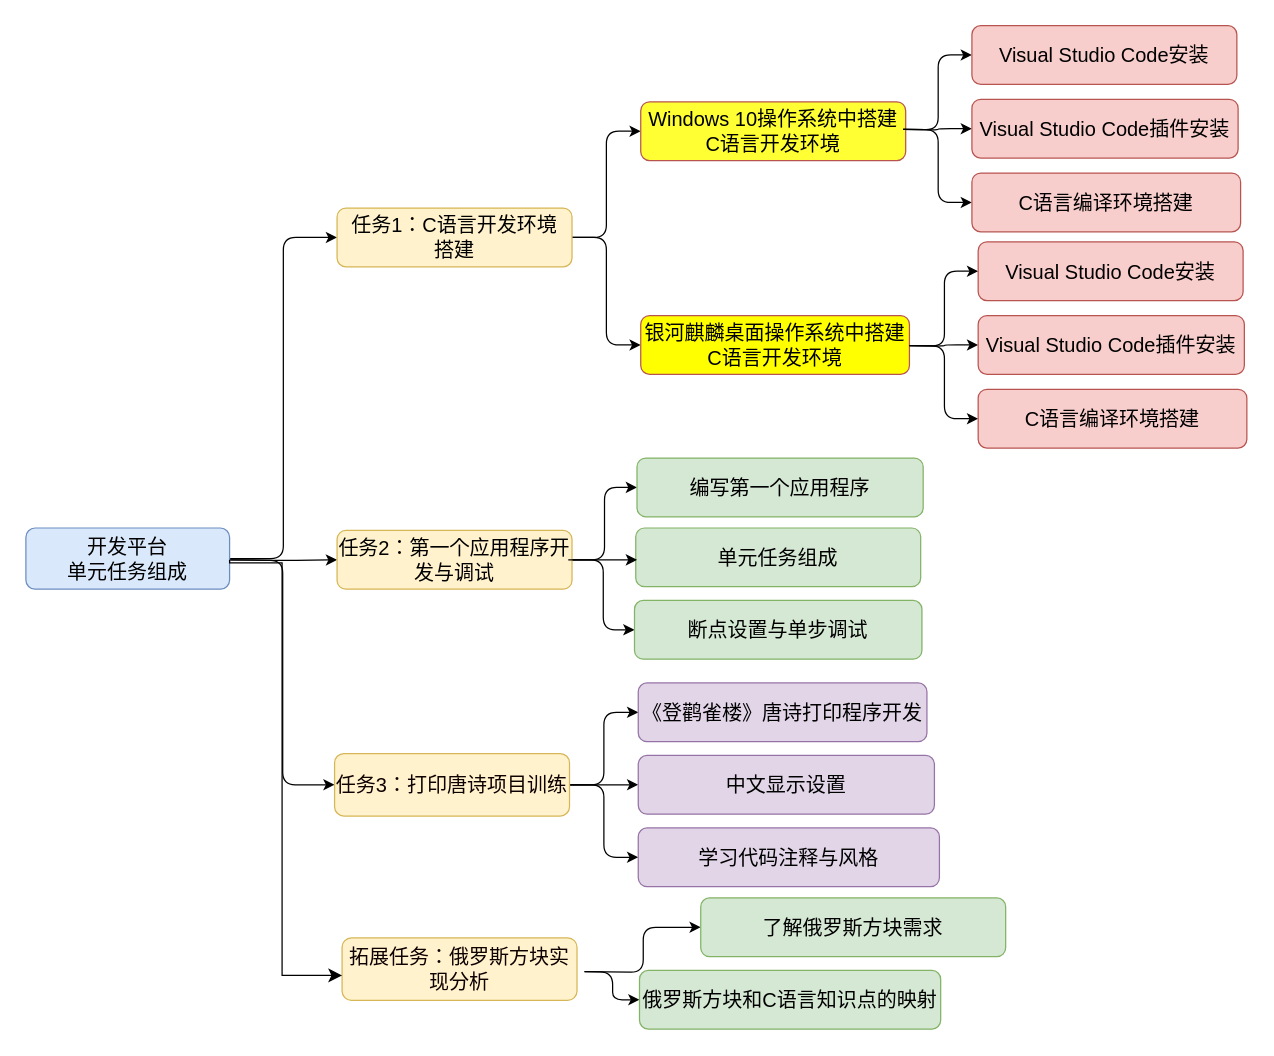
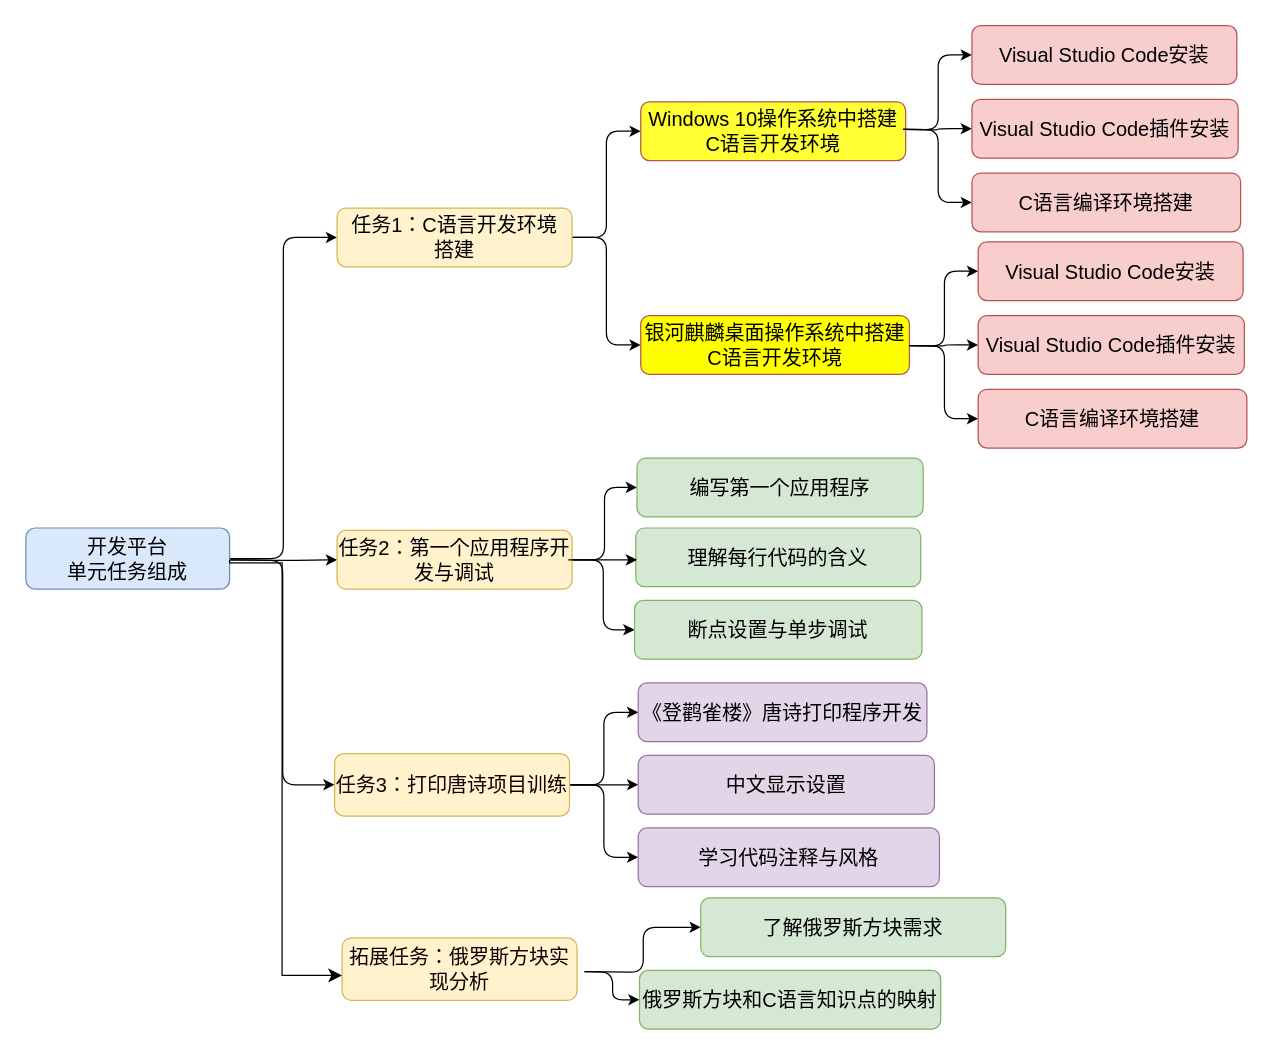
(778, 558) -> (778, 558)
